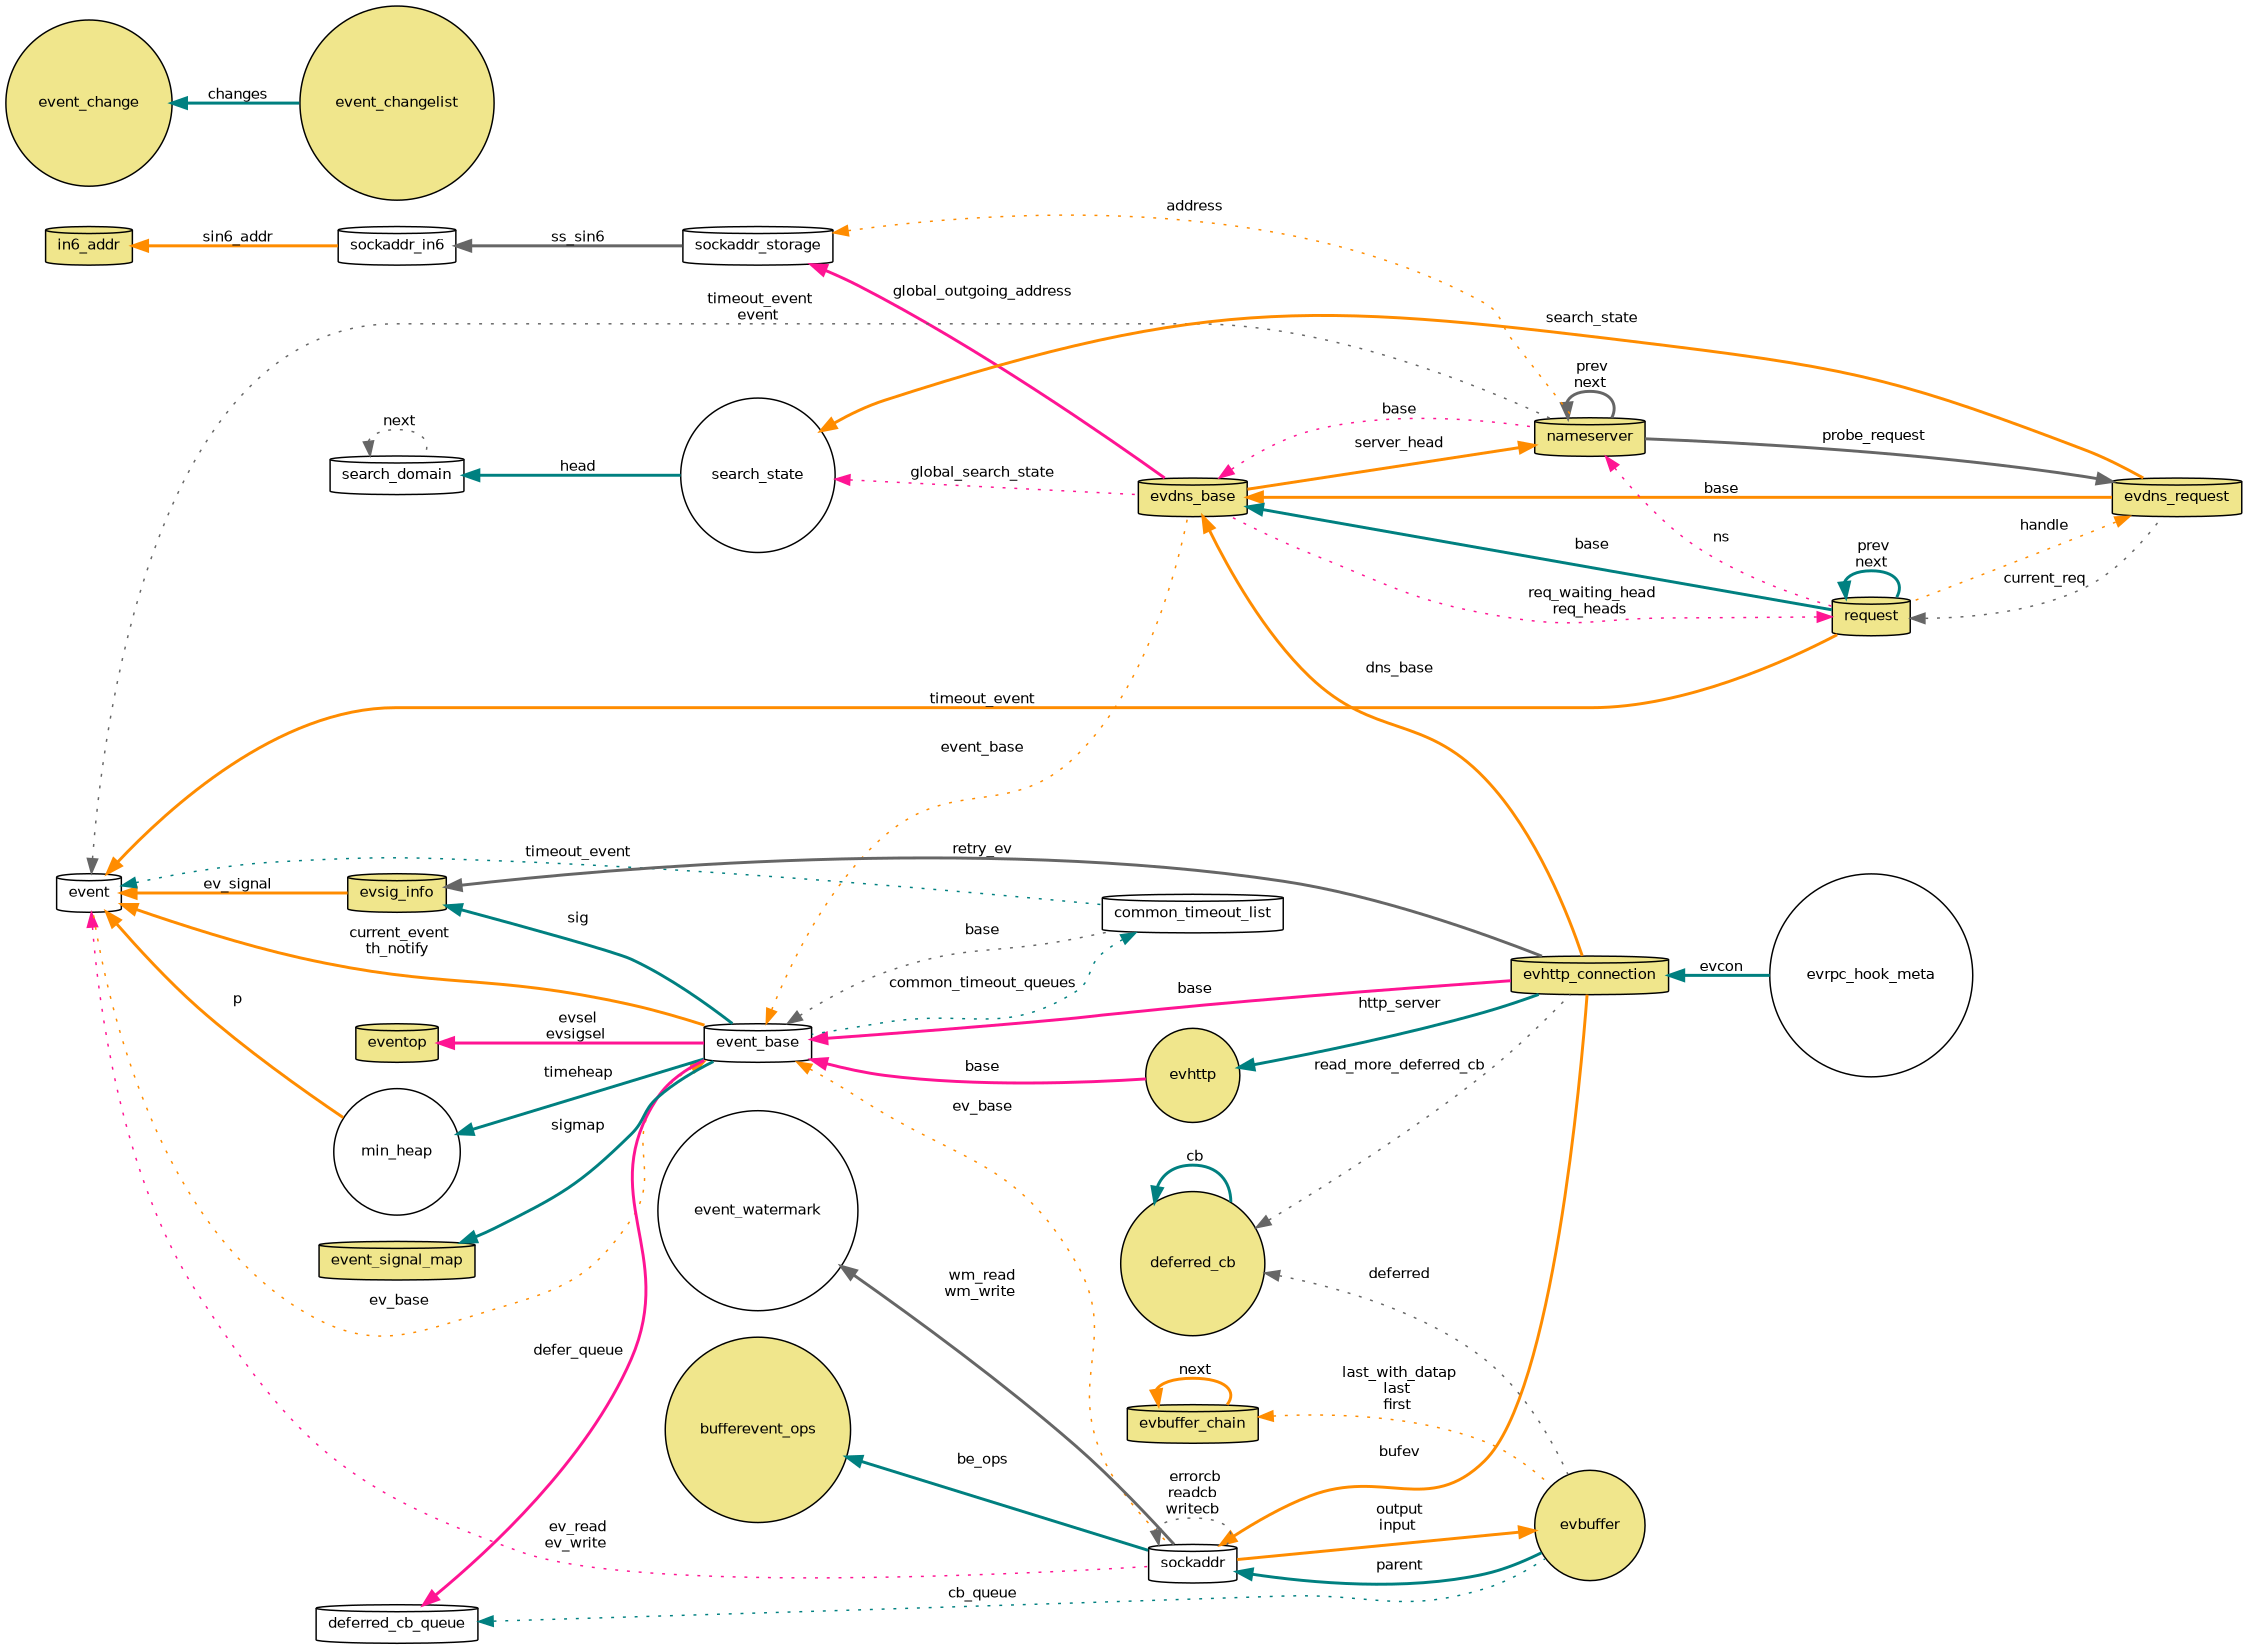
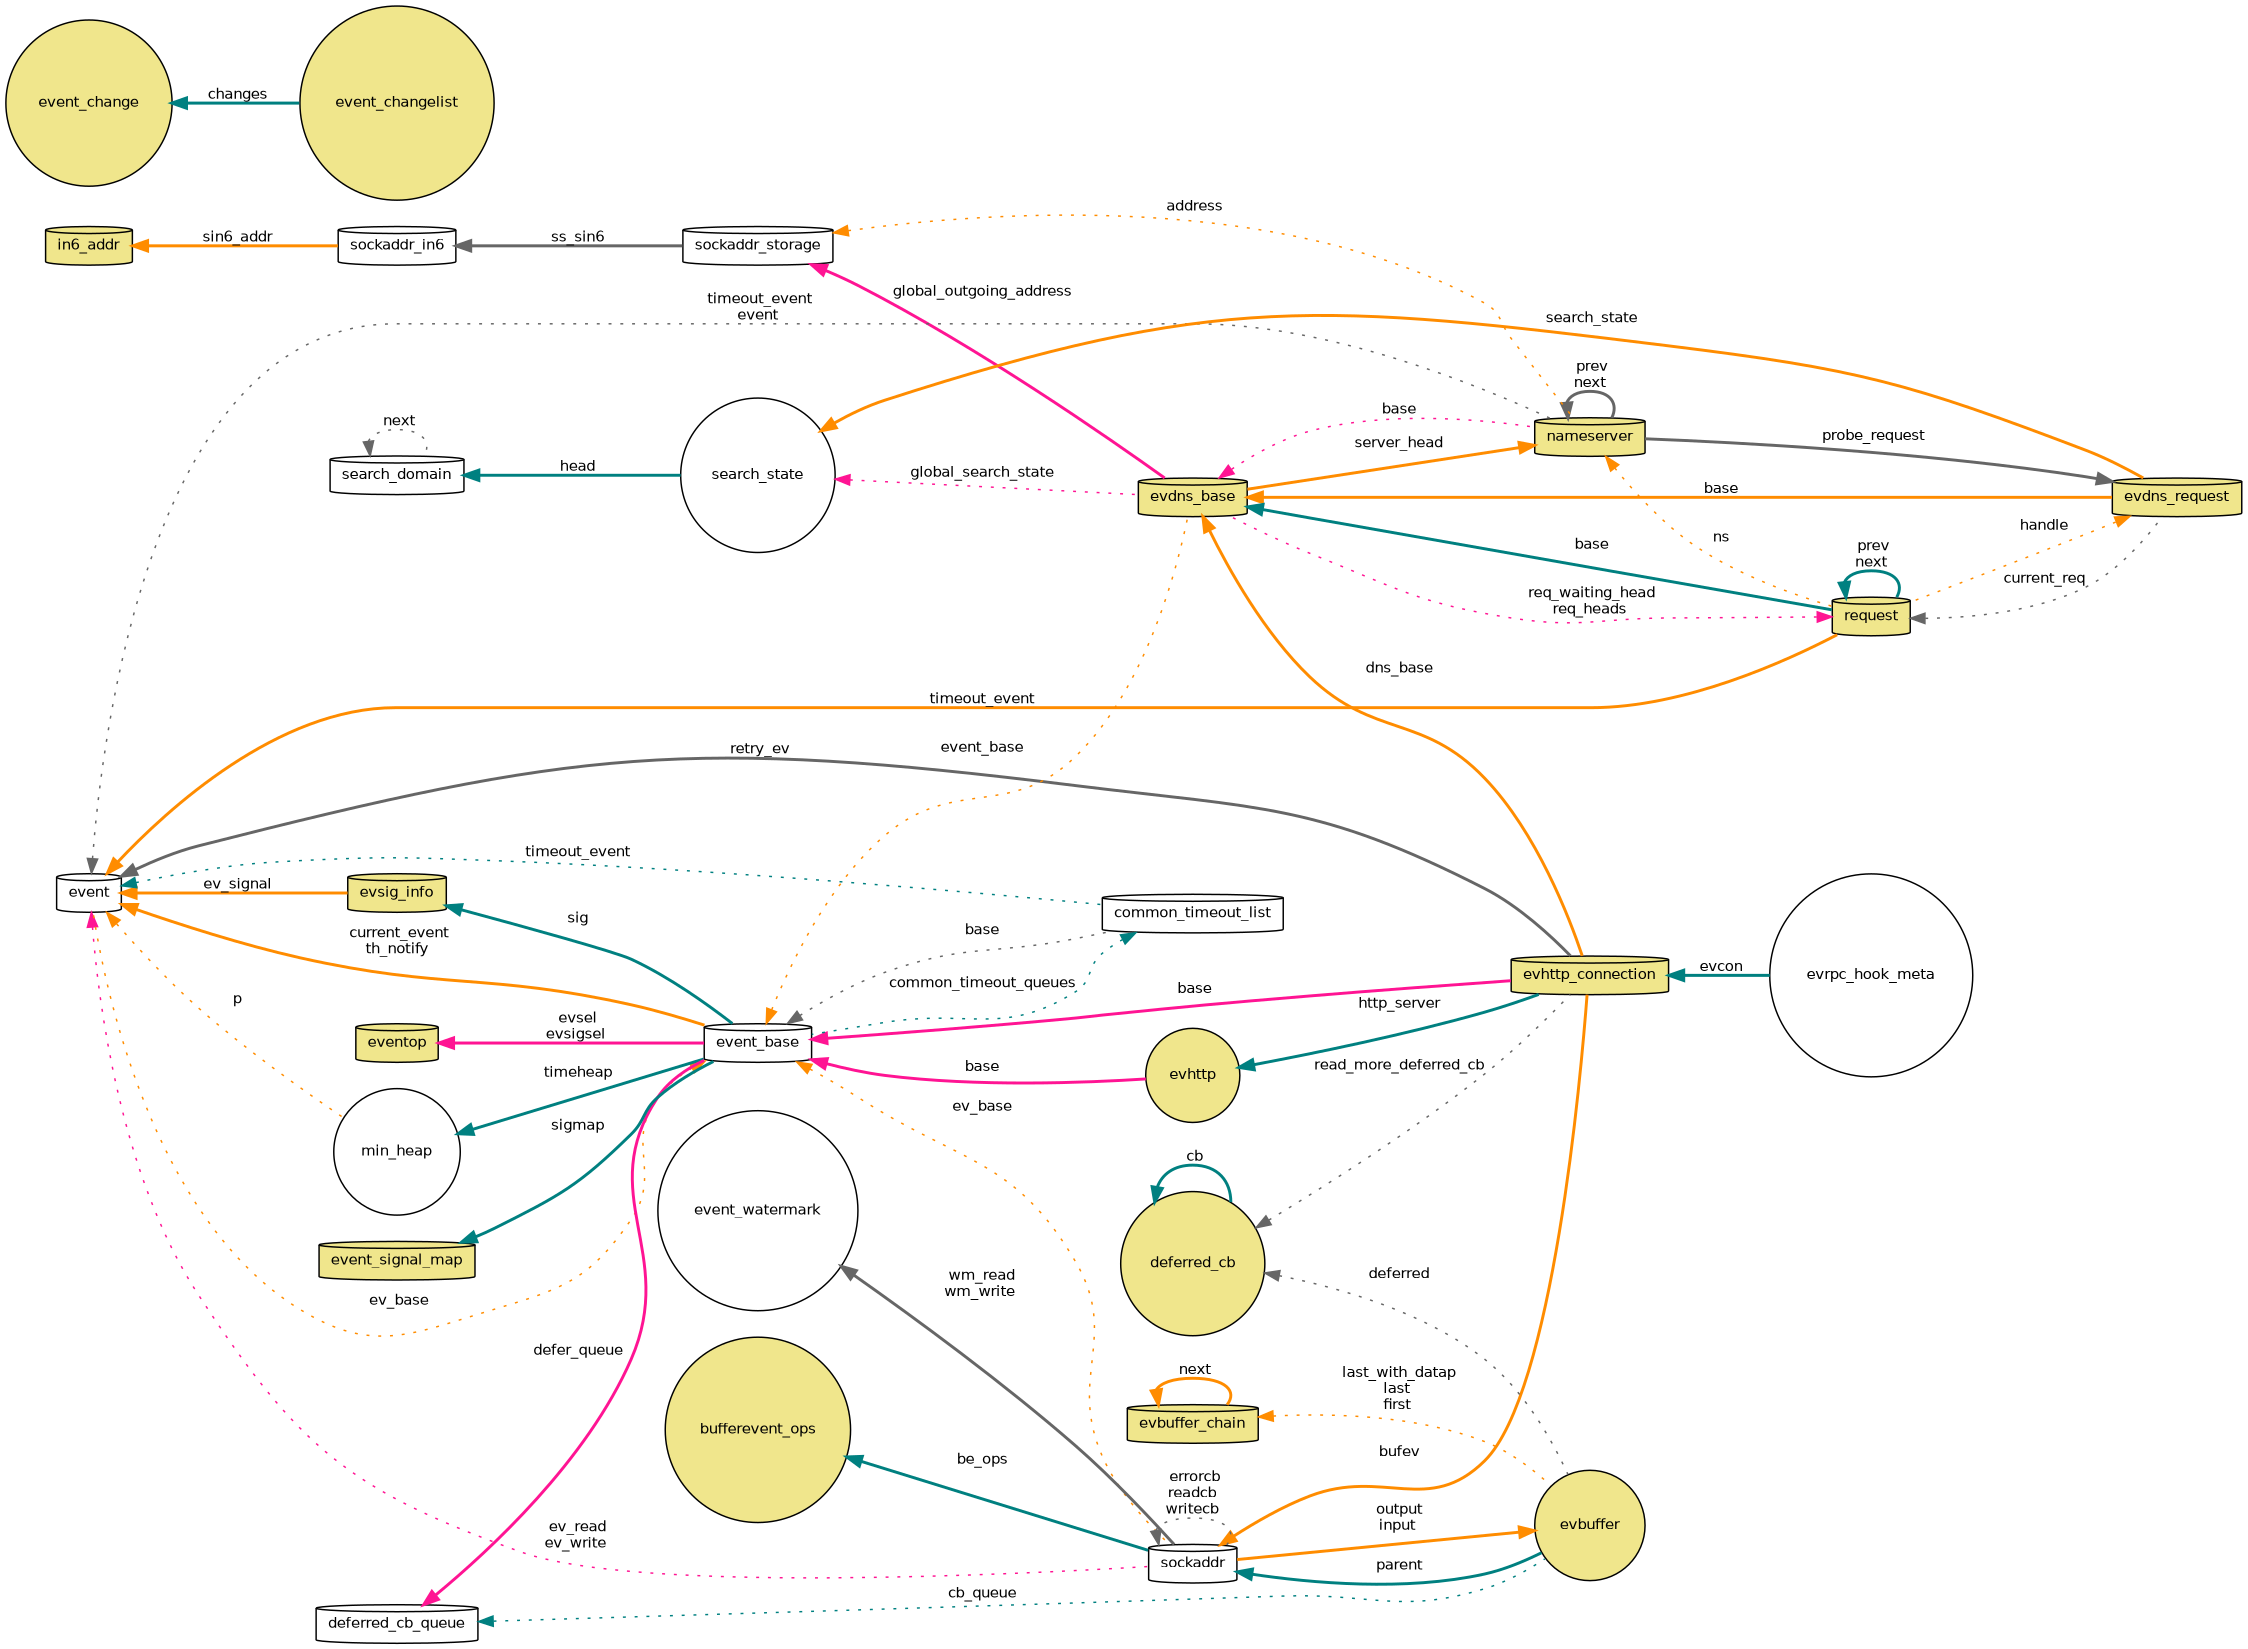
(1711, 556) -> (1711, 556)
(1007, 859) -> (867, 764)
(223, 1029) -> (223, 1029)
